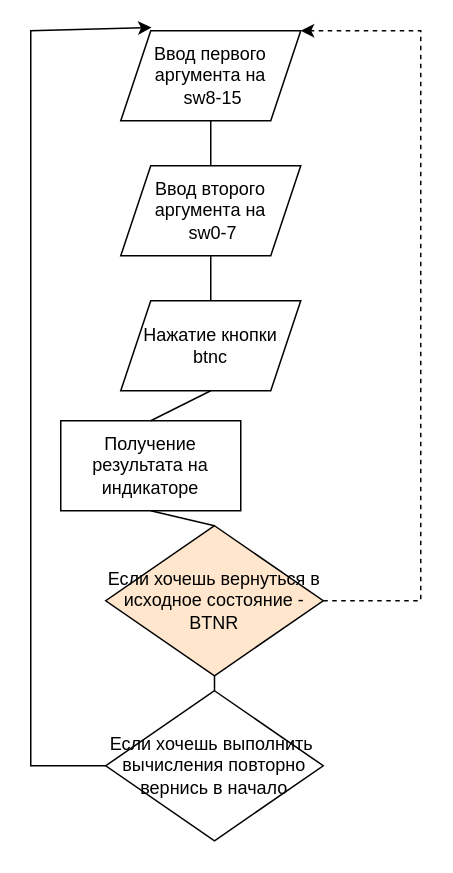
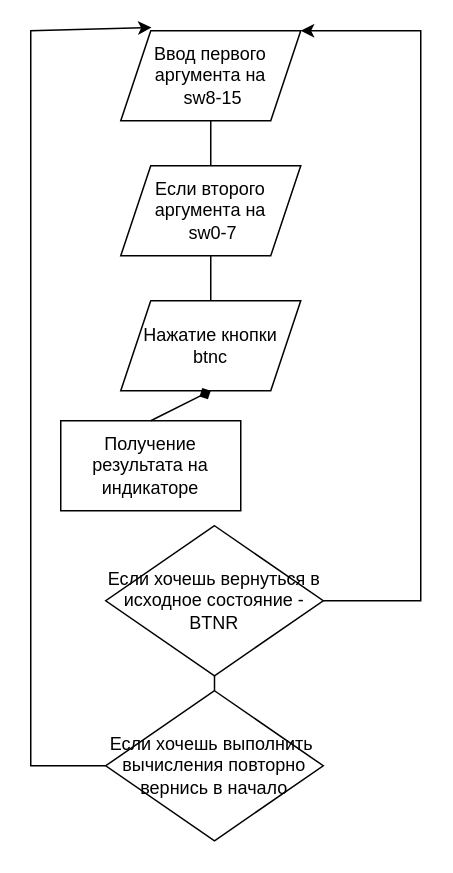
(211, 211) -> (211, 211)
(421, 309) -> (421, 309)
(204, 394) -> (200, 396)
(184, 519) -> none
(215, 601) -> (215, 601)
